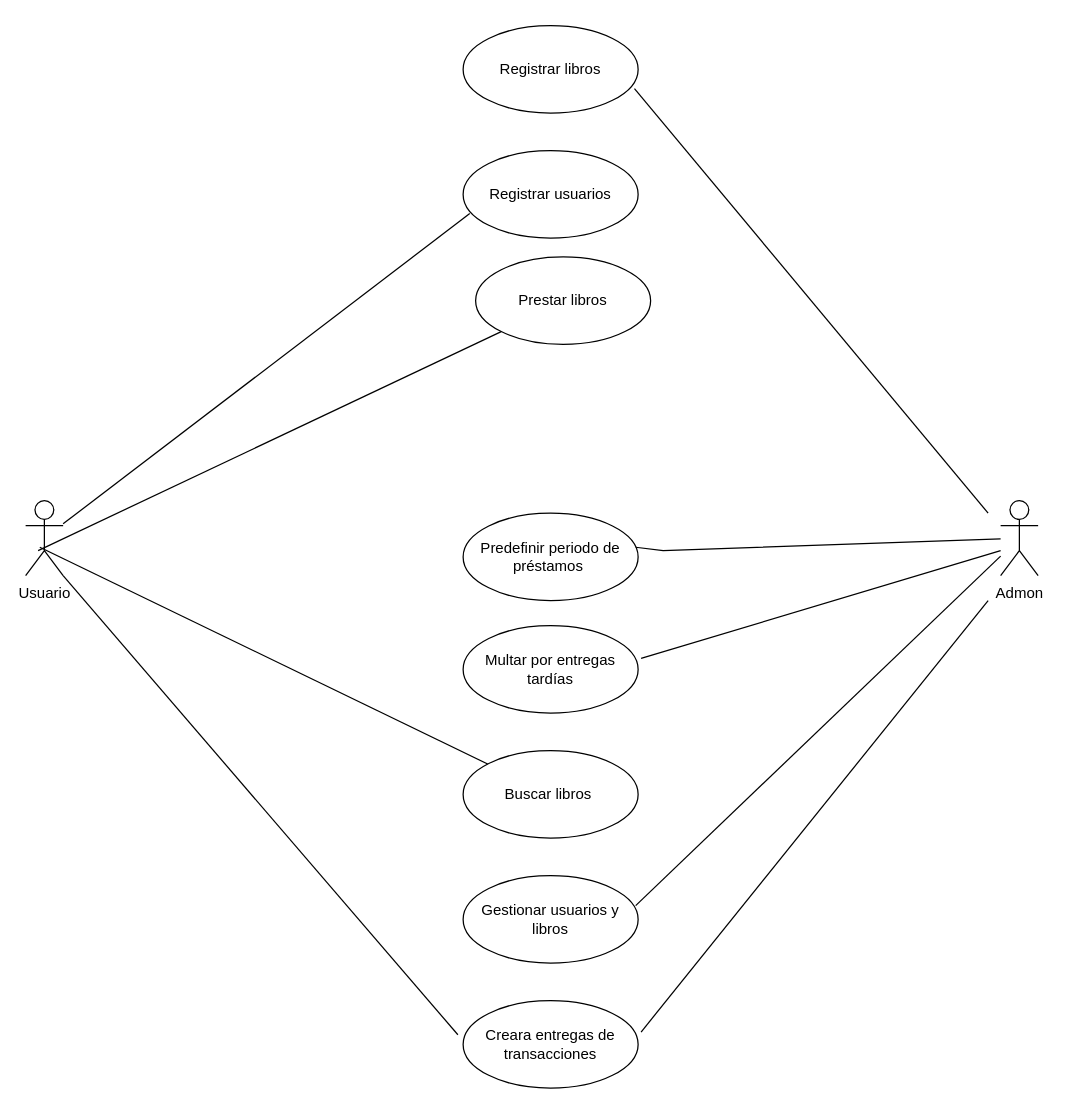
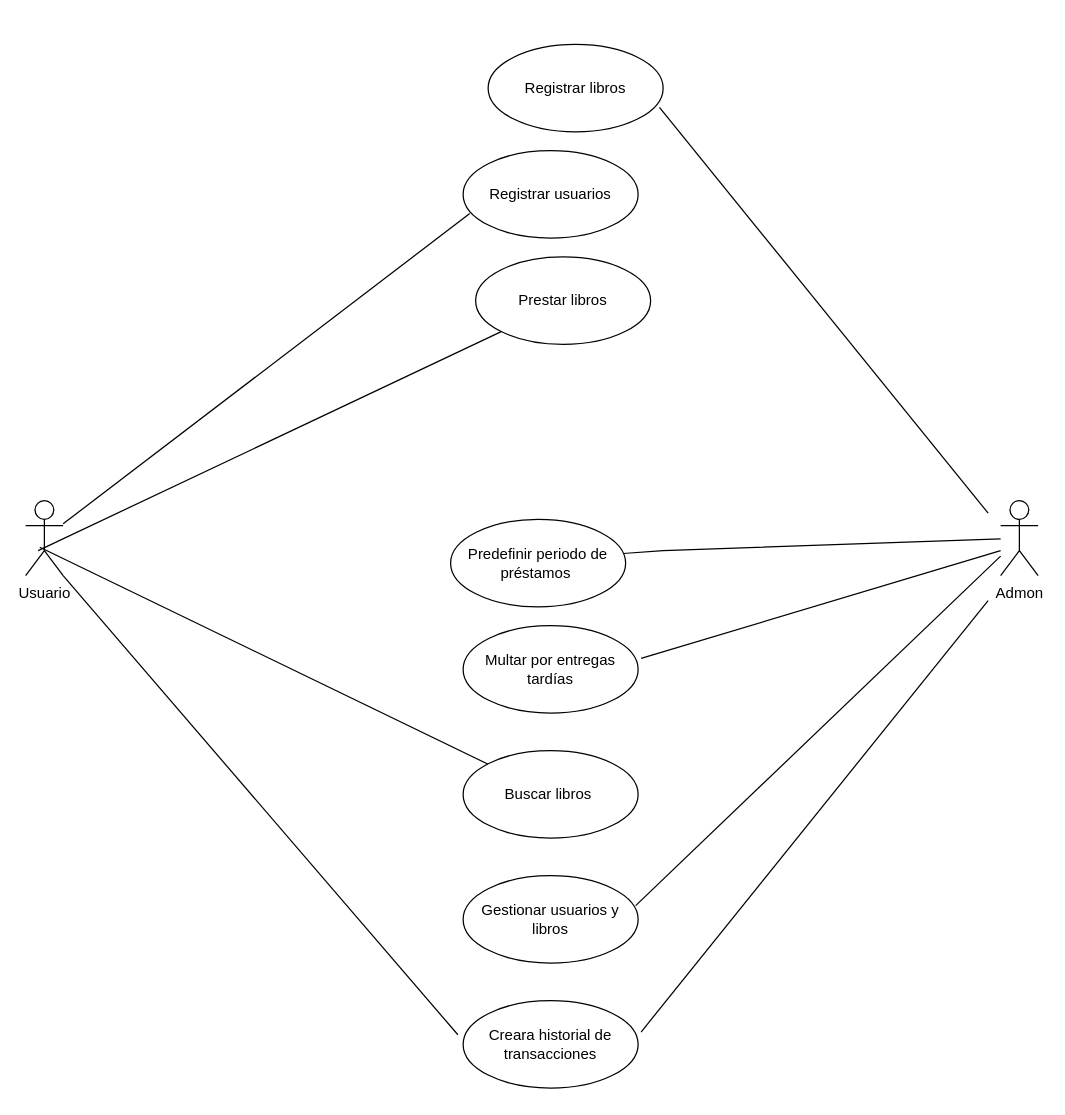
(551, 69) -> (576, 88)
(551, 557) -> (538, 563)
(551, 1044) -> (551, 1044)
